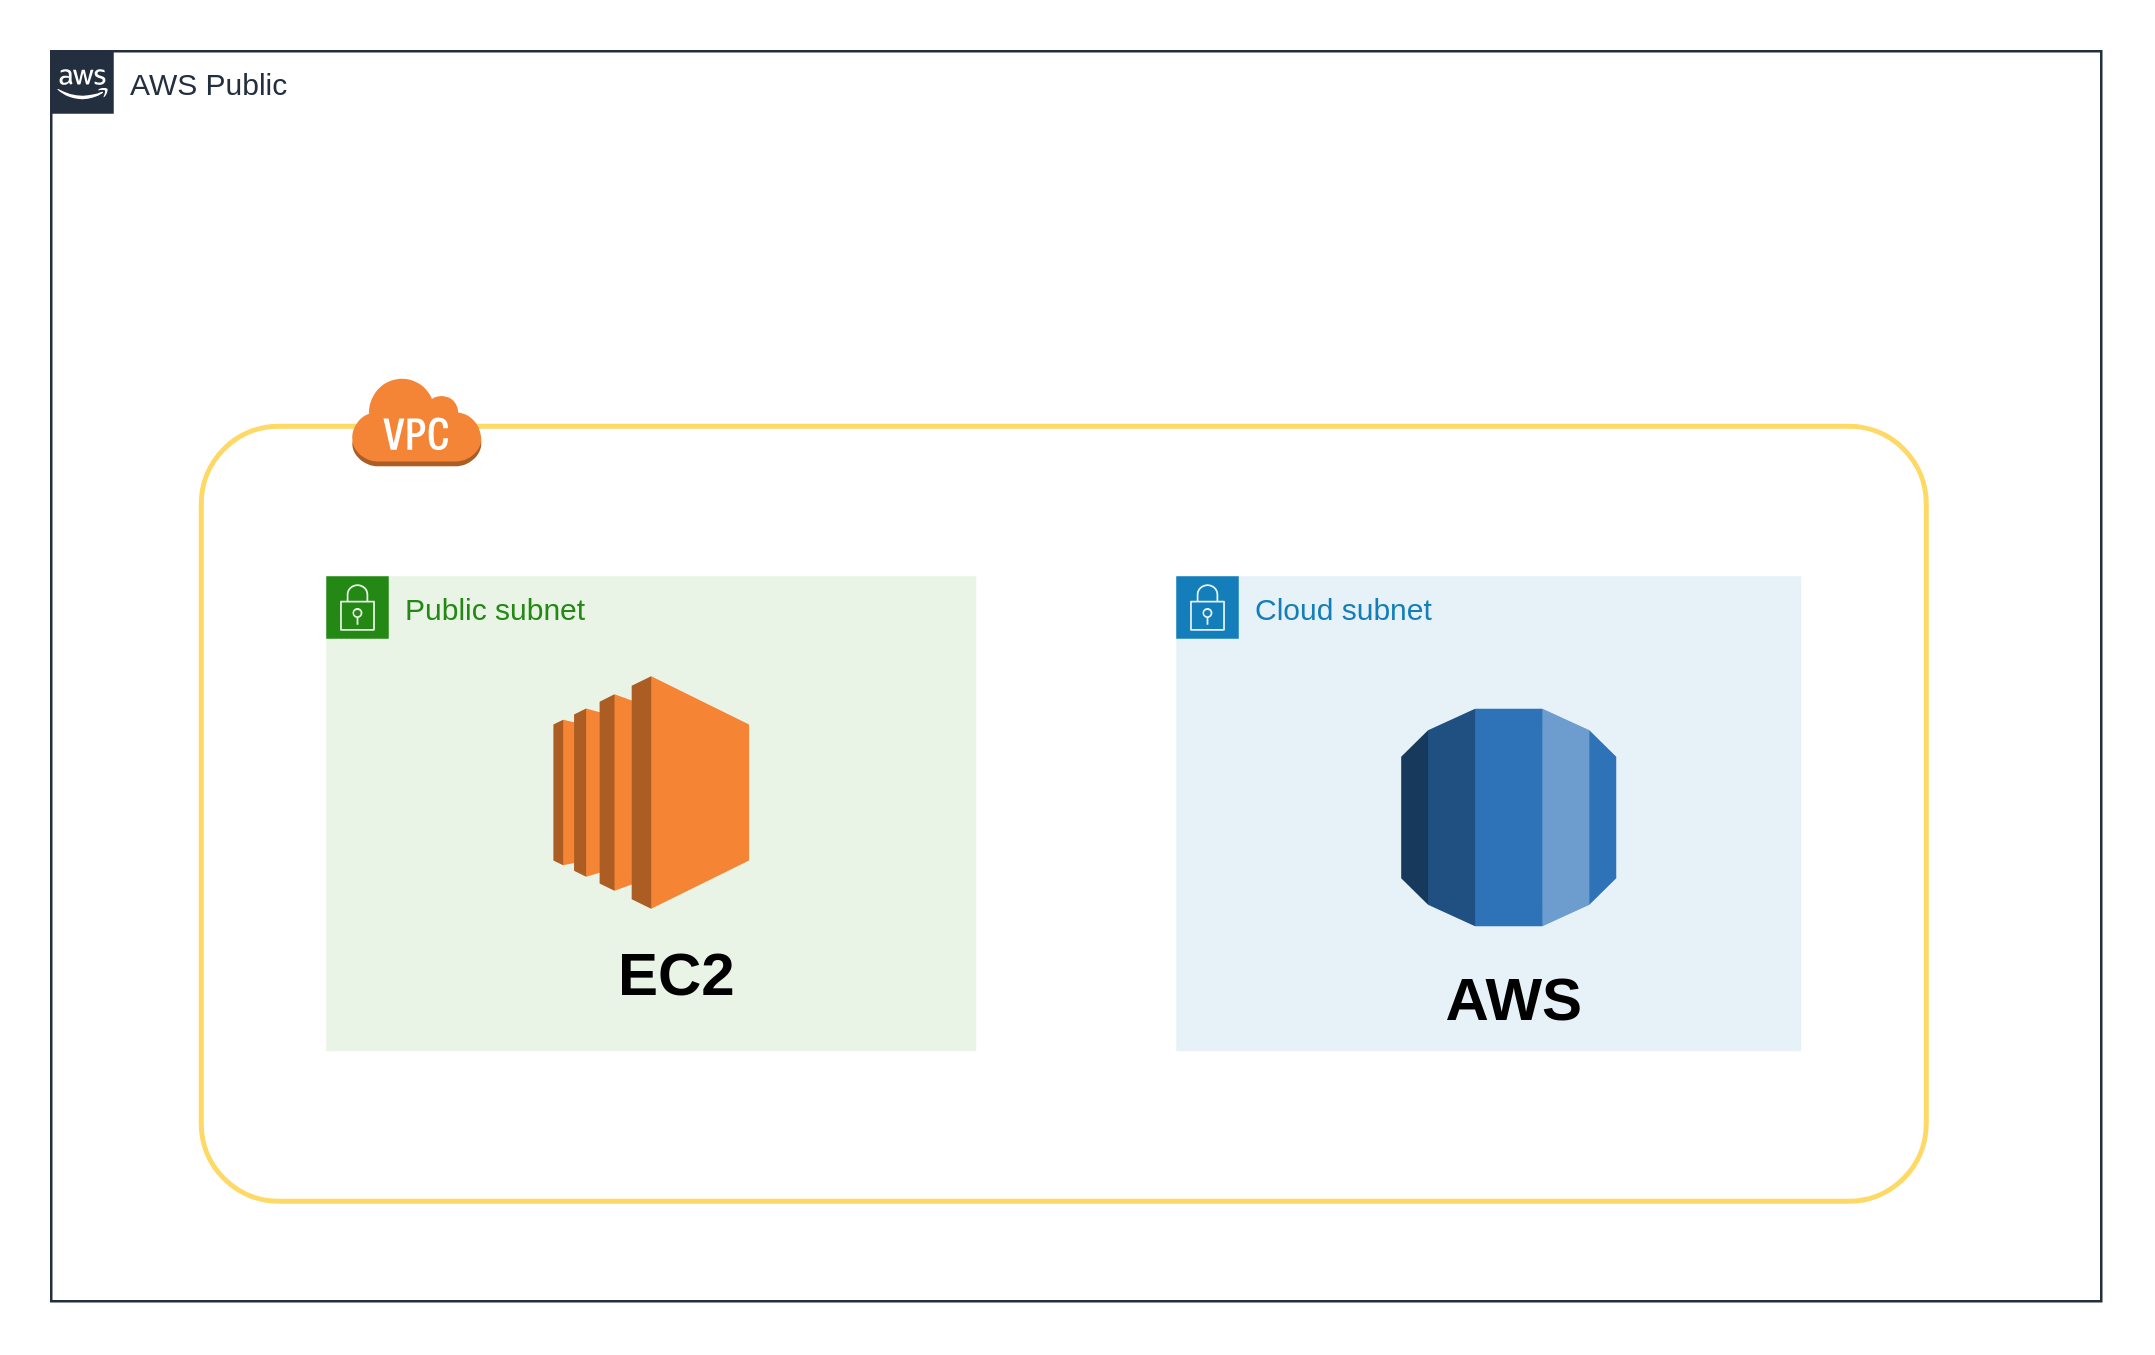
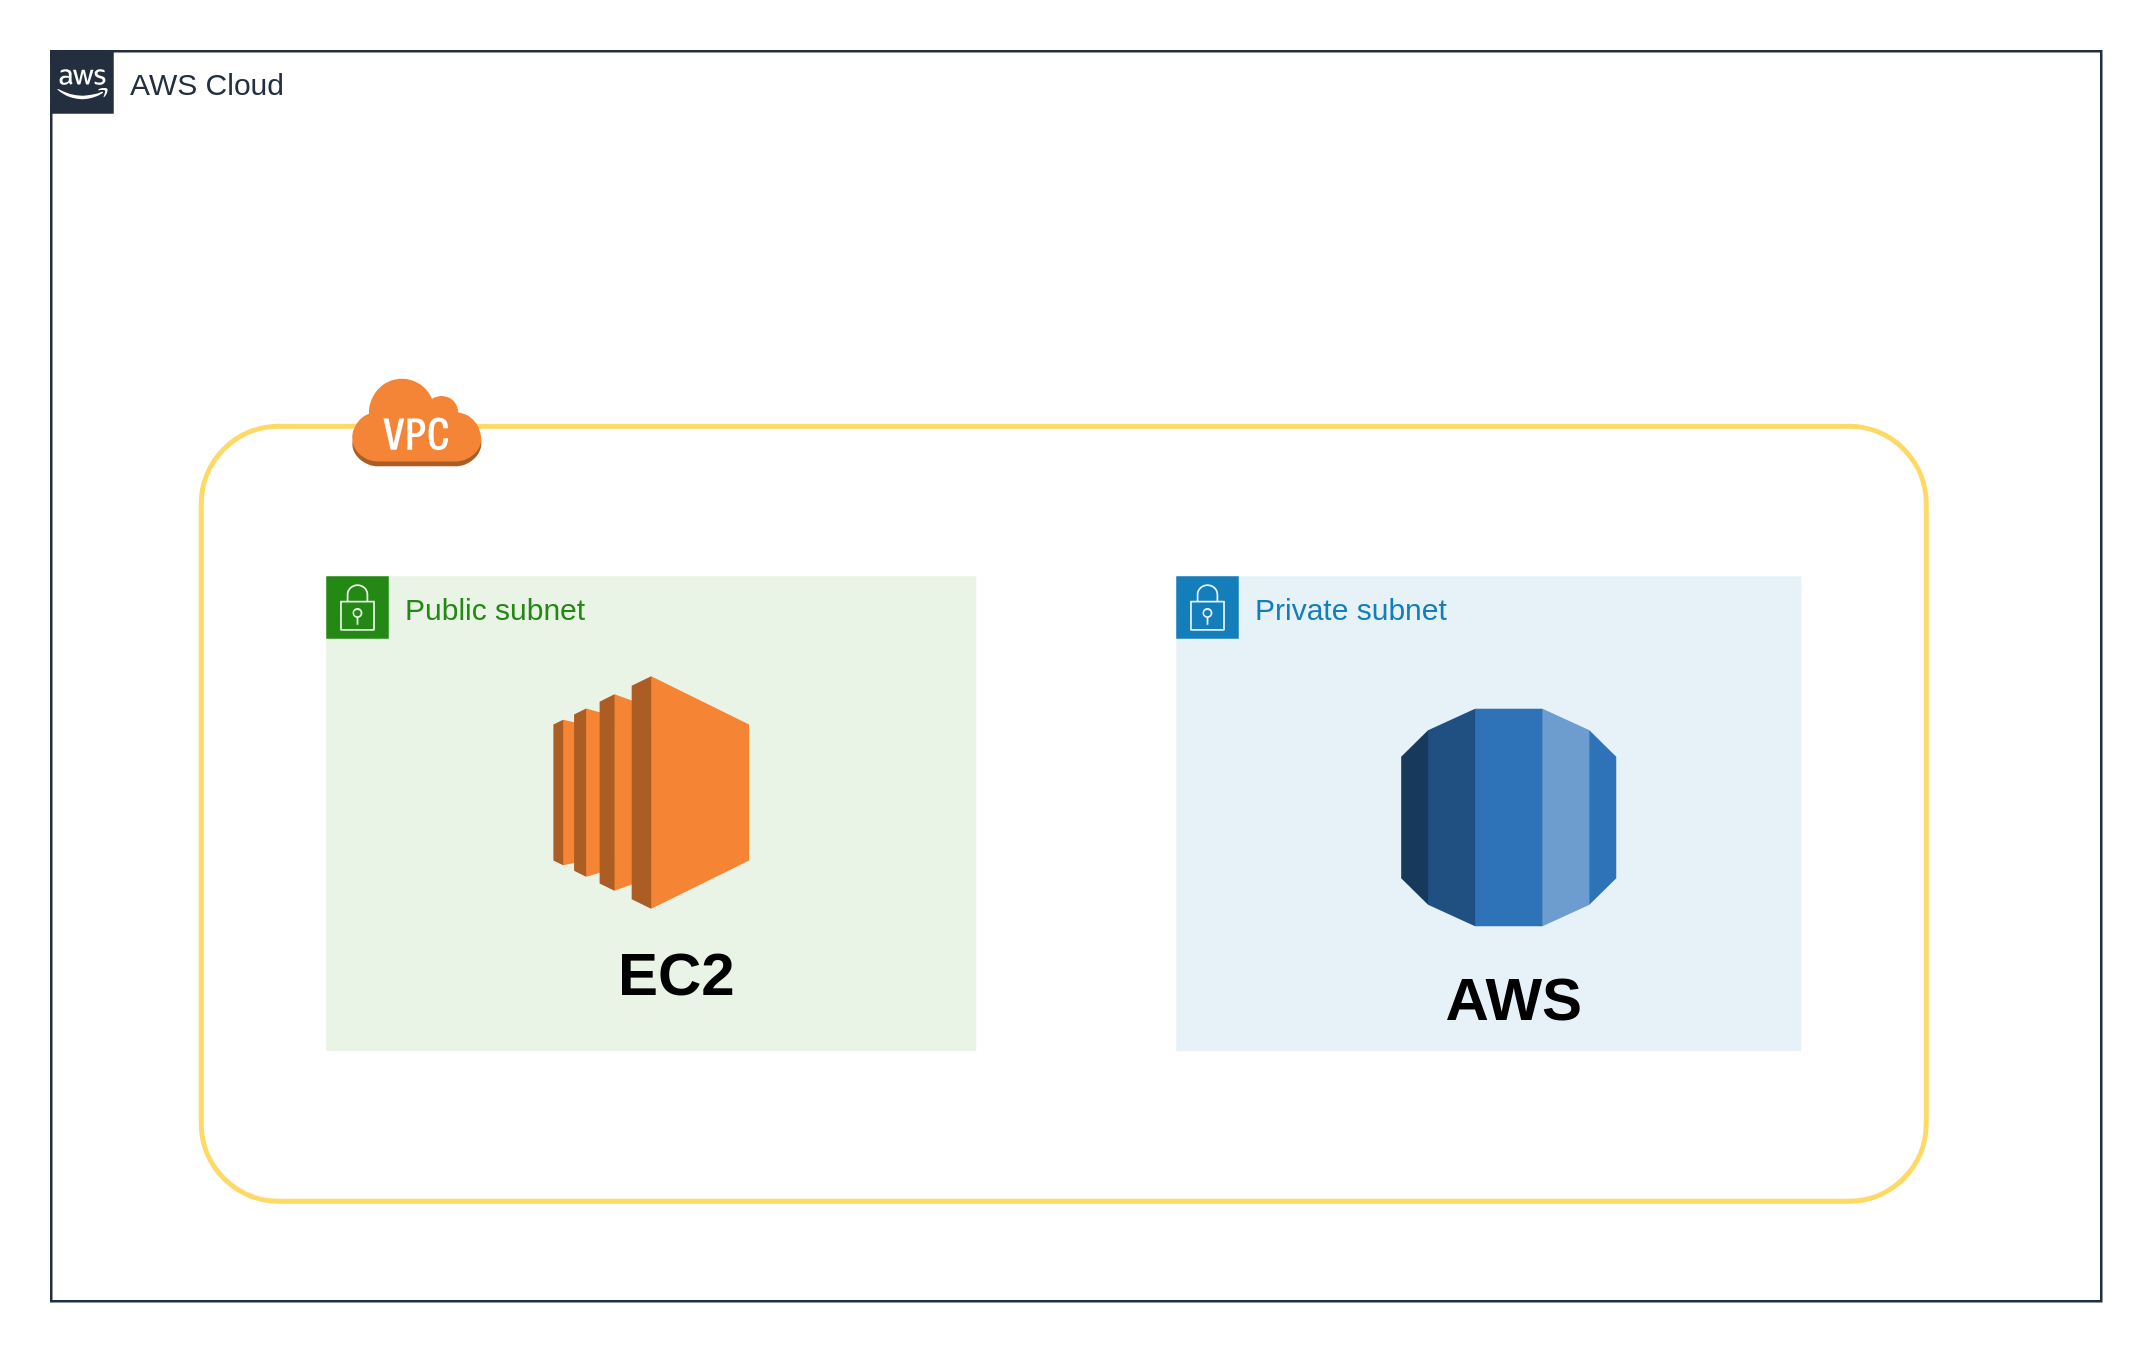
(204, 87) -> (199, 87)
(1349, 612) -> (1366, 612)
